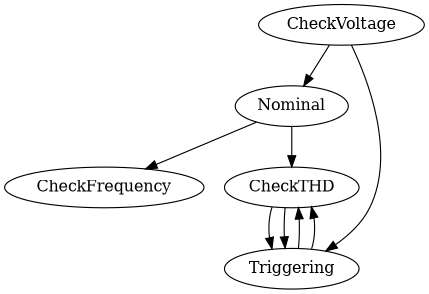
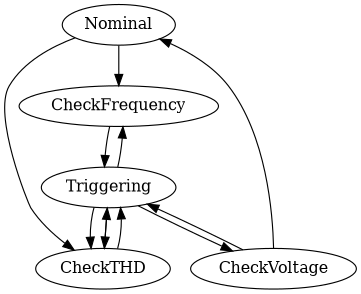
none -> (107, 141)
none -> (121, 153)
none -> (180, 226)
